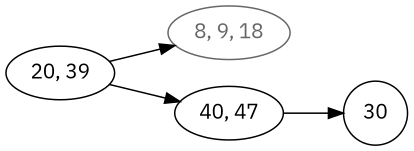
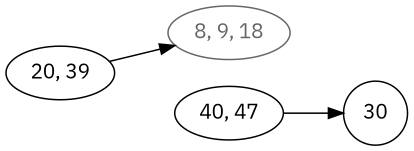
(137, 91) -> none
